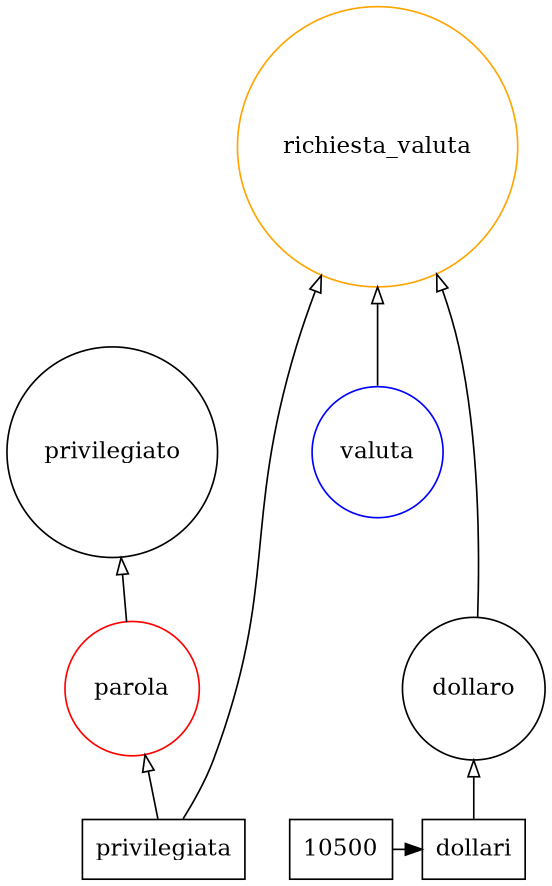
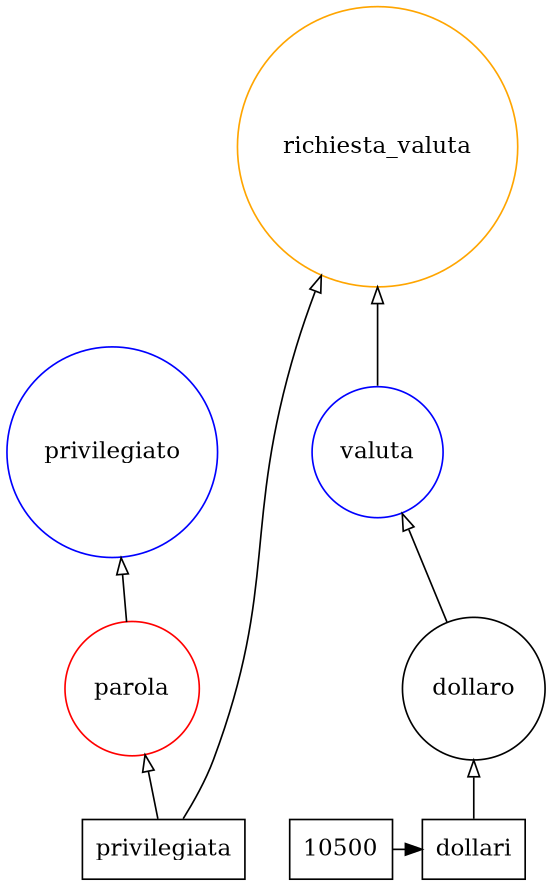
(112, 452) -> (112, 452)
(474, 452) -> (428, 576)
